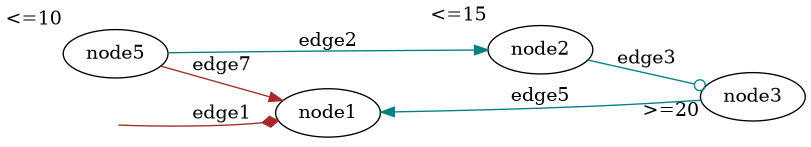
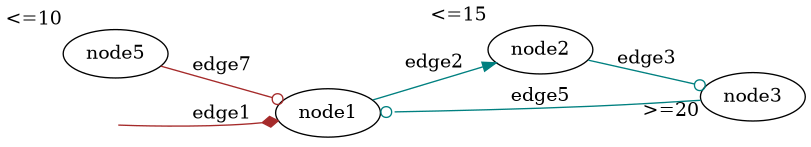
(321, 51) -> (428, 83)
(217, 82) -> (217, 82)
(548, 108) -> (548, 108)
